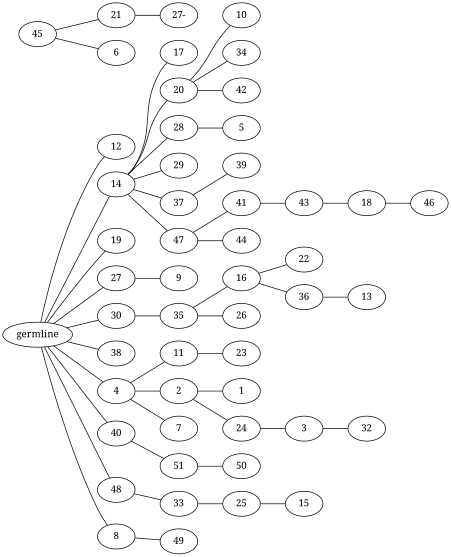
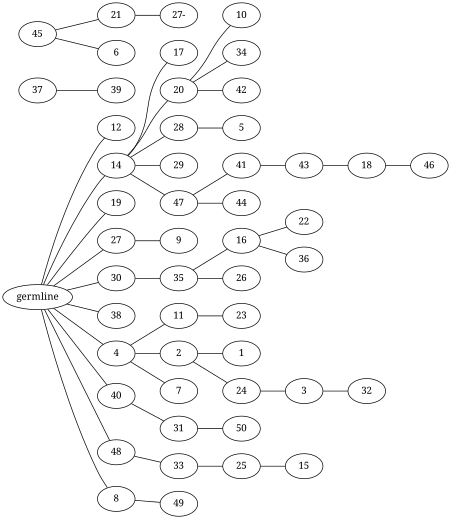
(148, 194) -> none
(367, 297) -> none
(179, 466) -> (179, 429)
